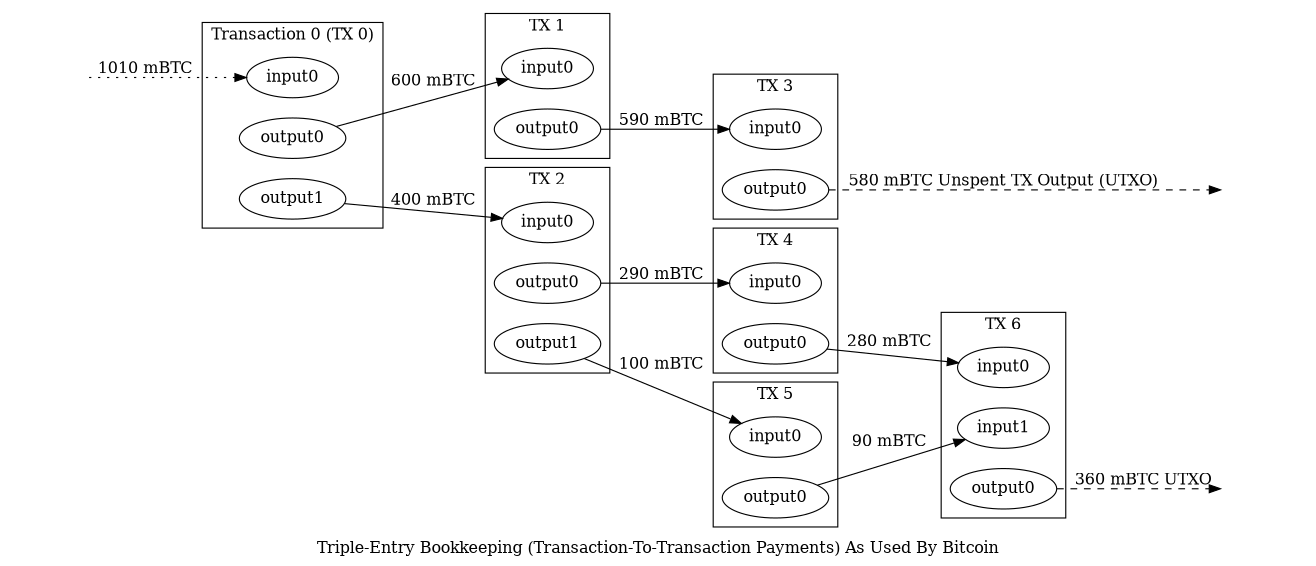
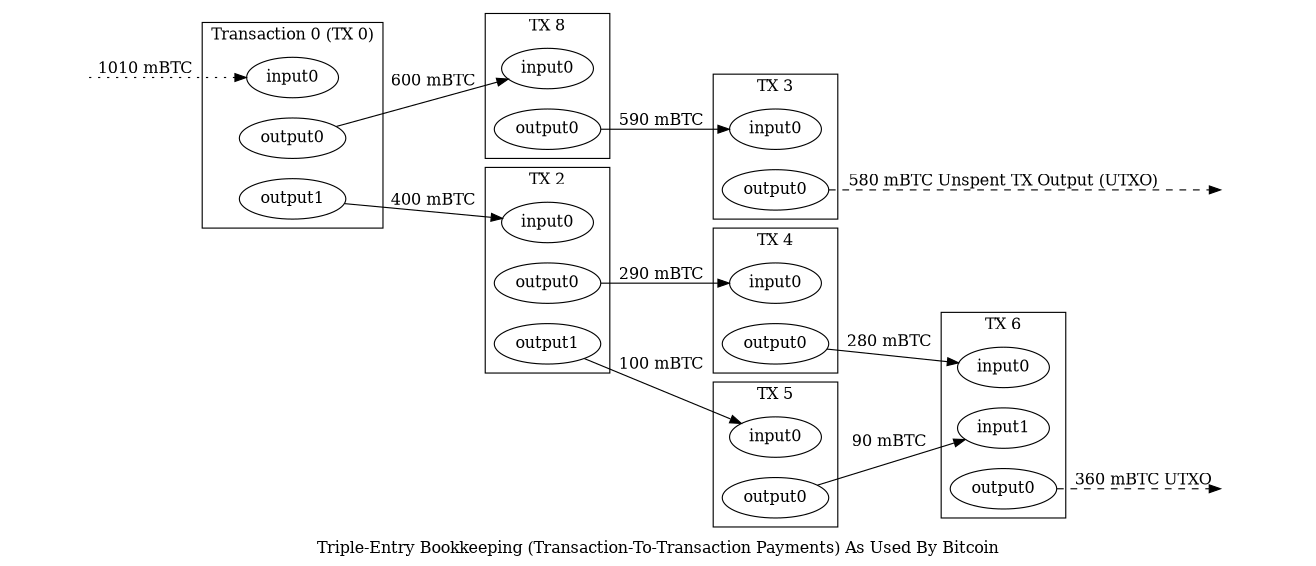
(548, 26) -> (548, 26)
